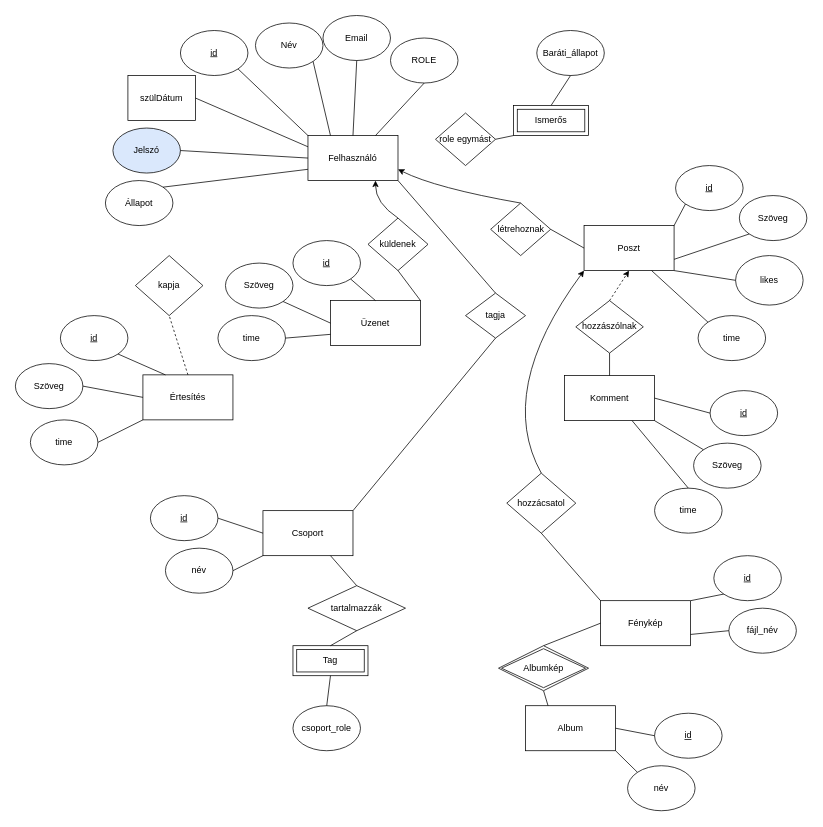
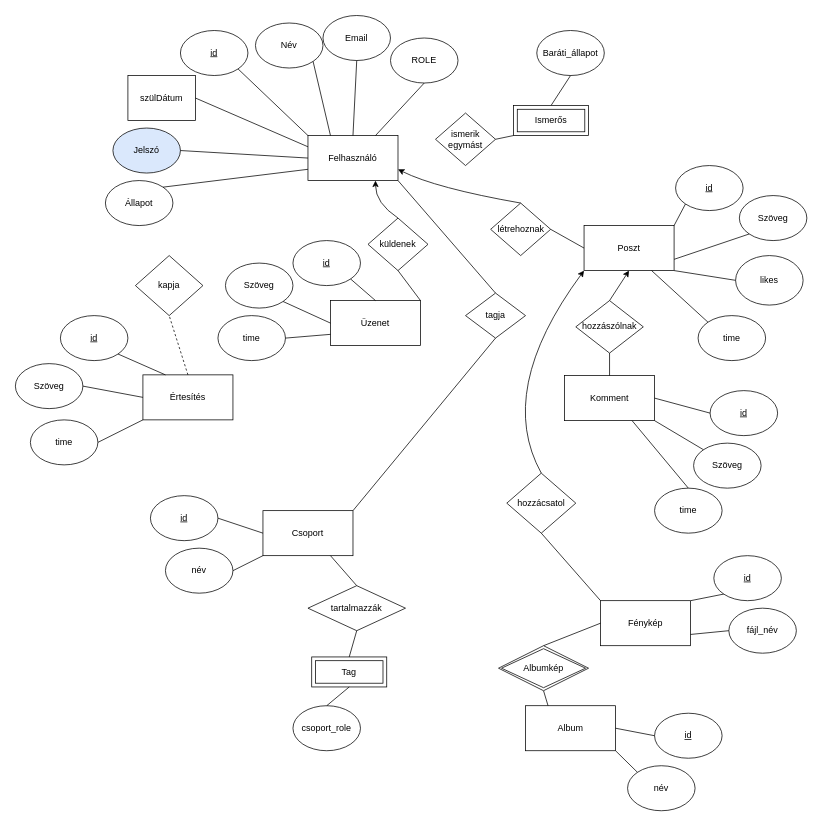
(465, 139) -> (465, 139)
(618, 287) -> (618, 287)
(330, 660) -> (349, 672)
